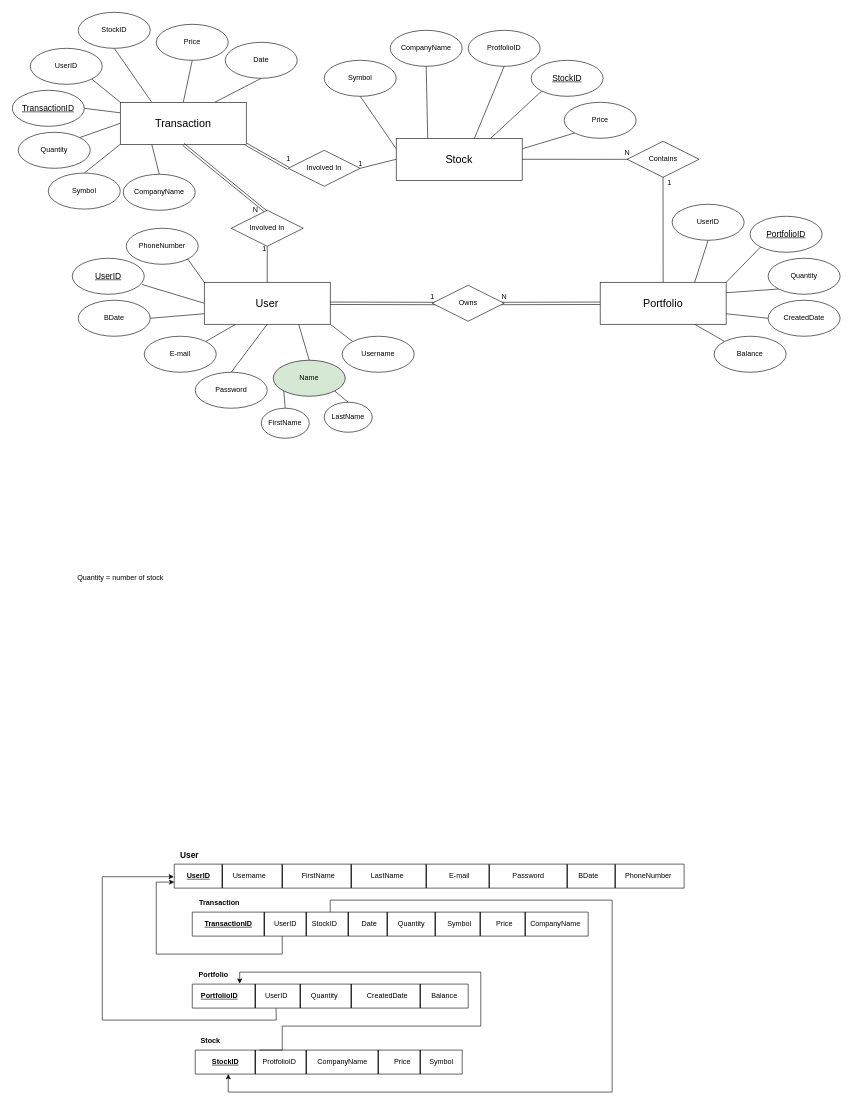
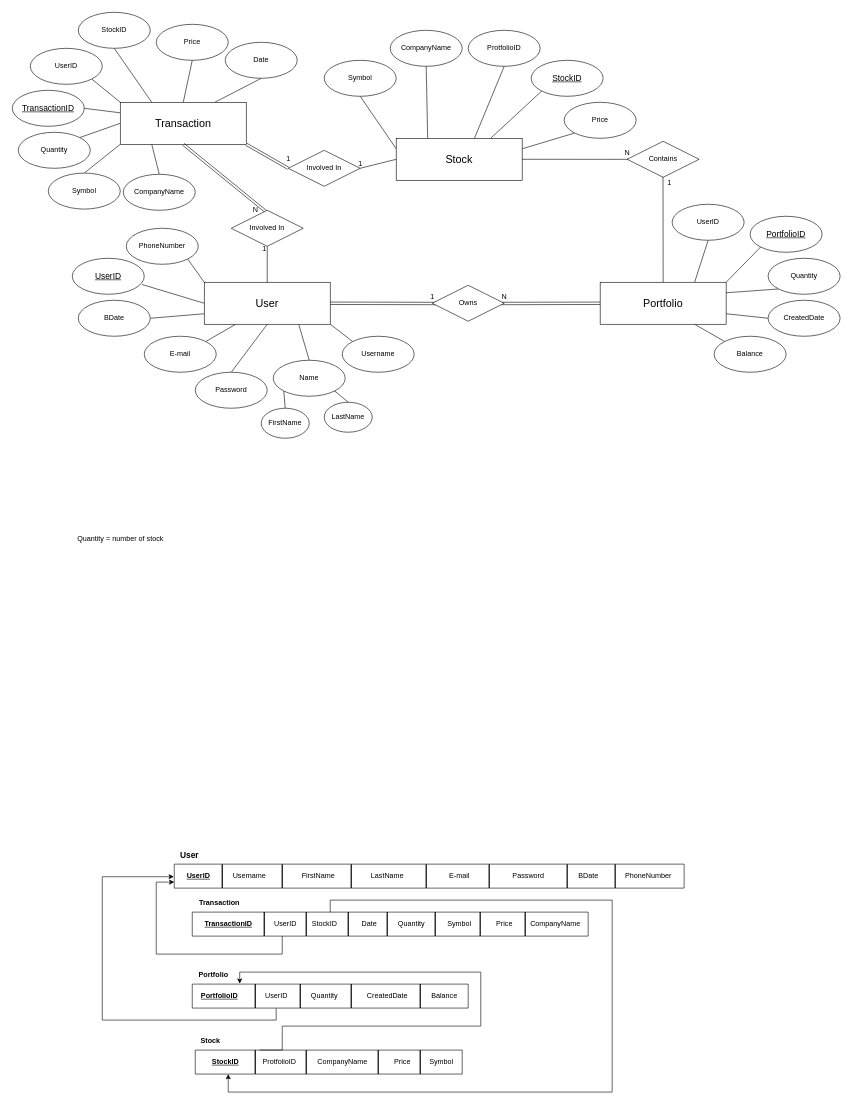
(309, 378) -> (309, 378)
(120, 578) -> (120, 539)
